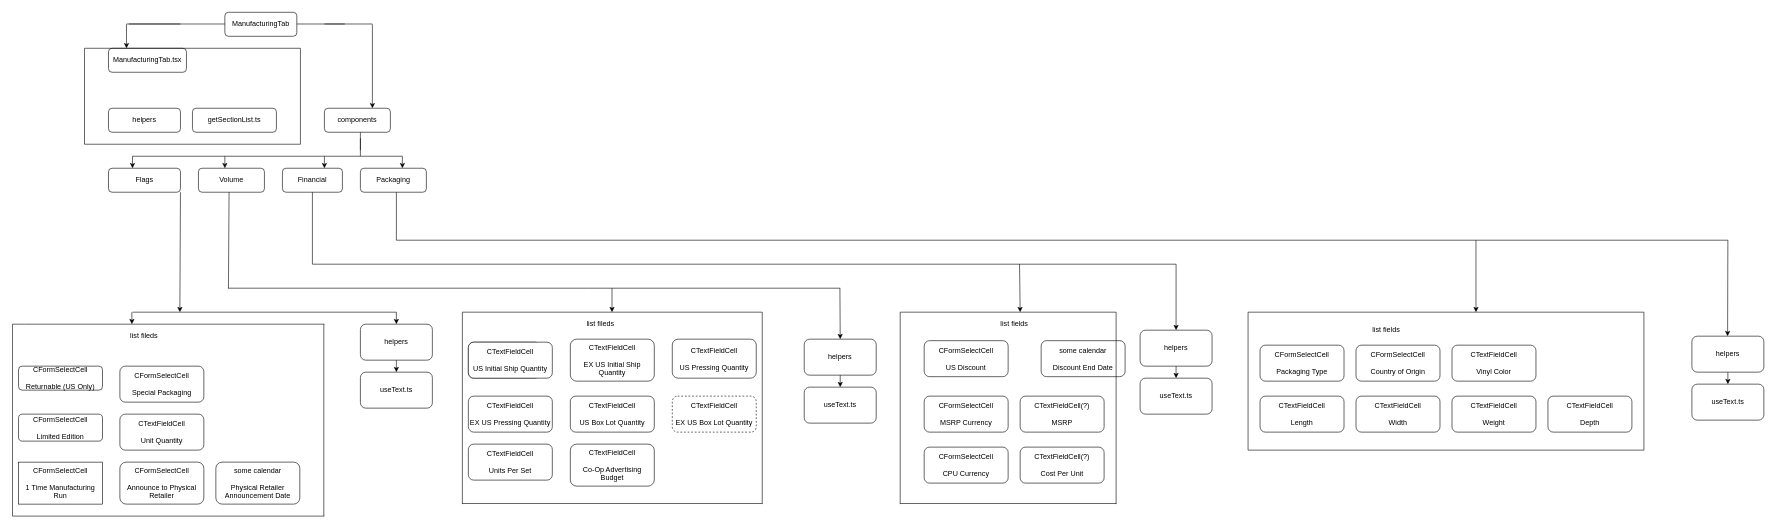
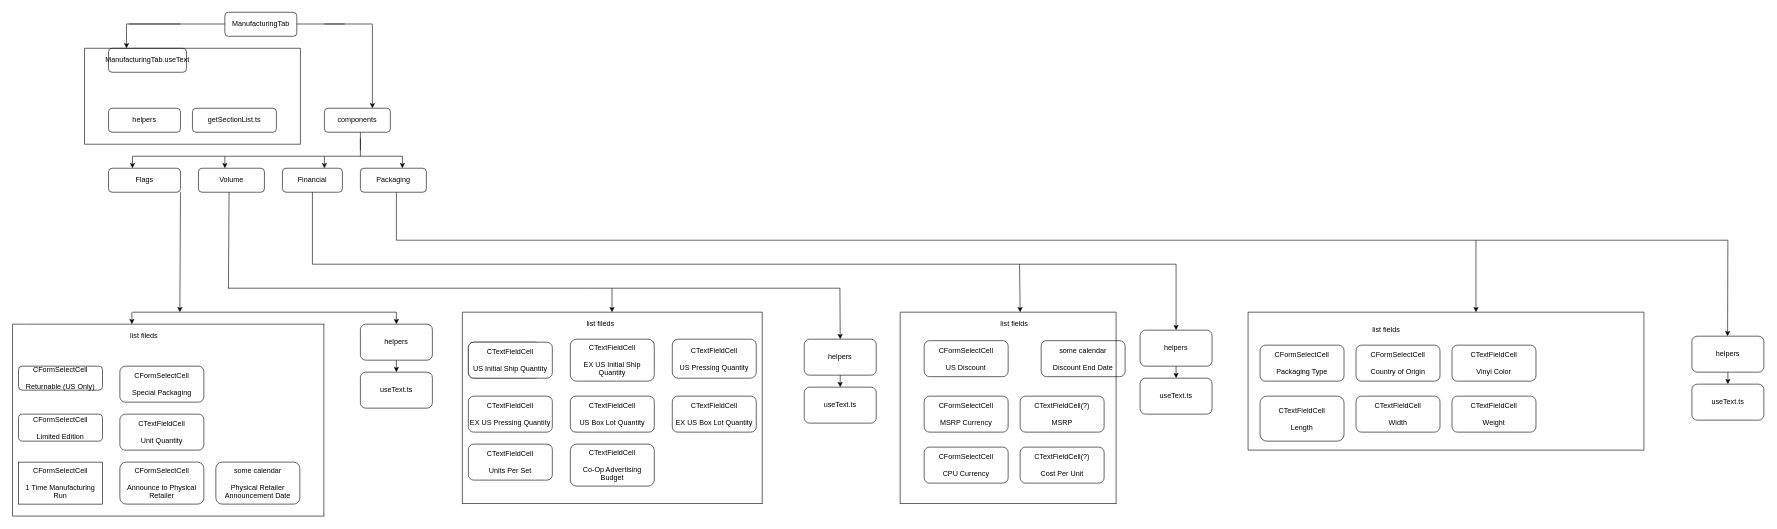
(147, 60) -> (147, 60)
(714, 414) -> (714, 414)
(1302, 414) -> (1302, 419)
(1590, 414) -> none
